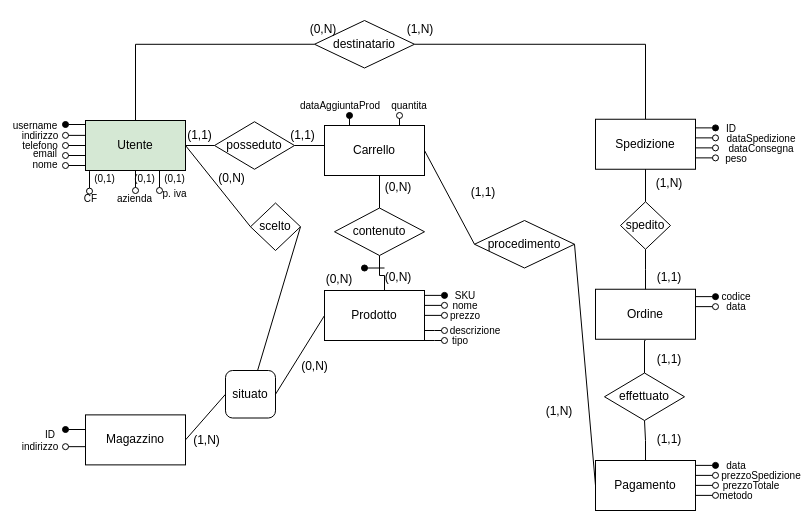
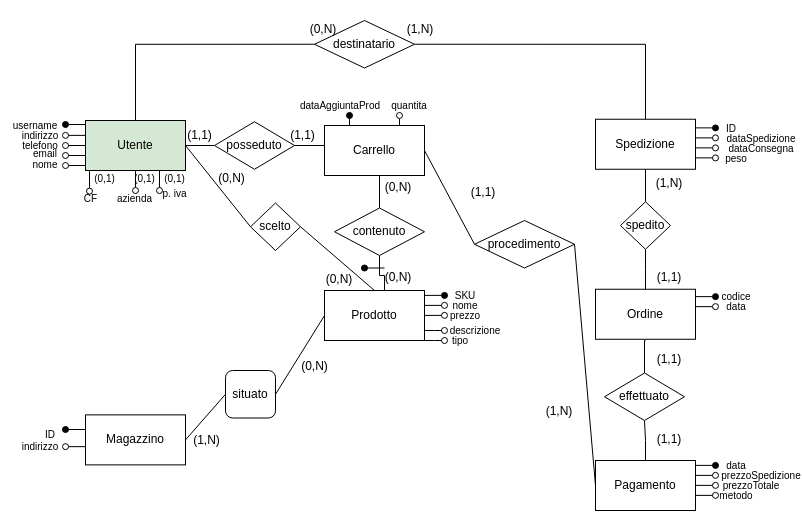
(279, 299) -> (337, 258)
